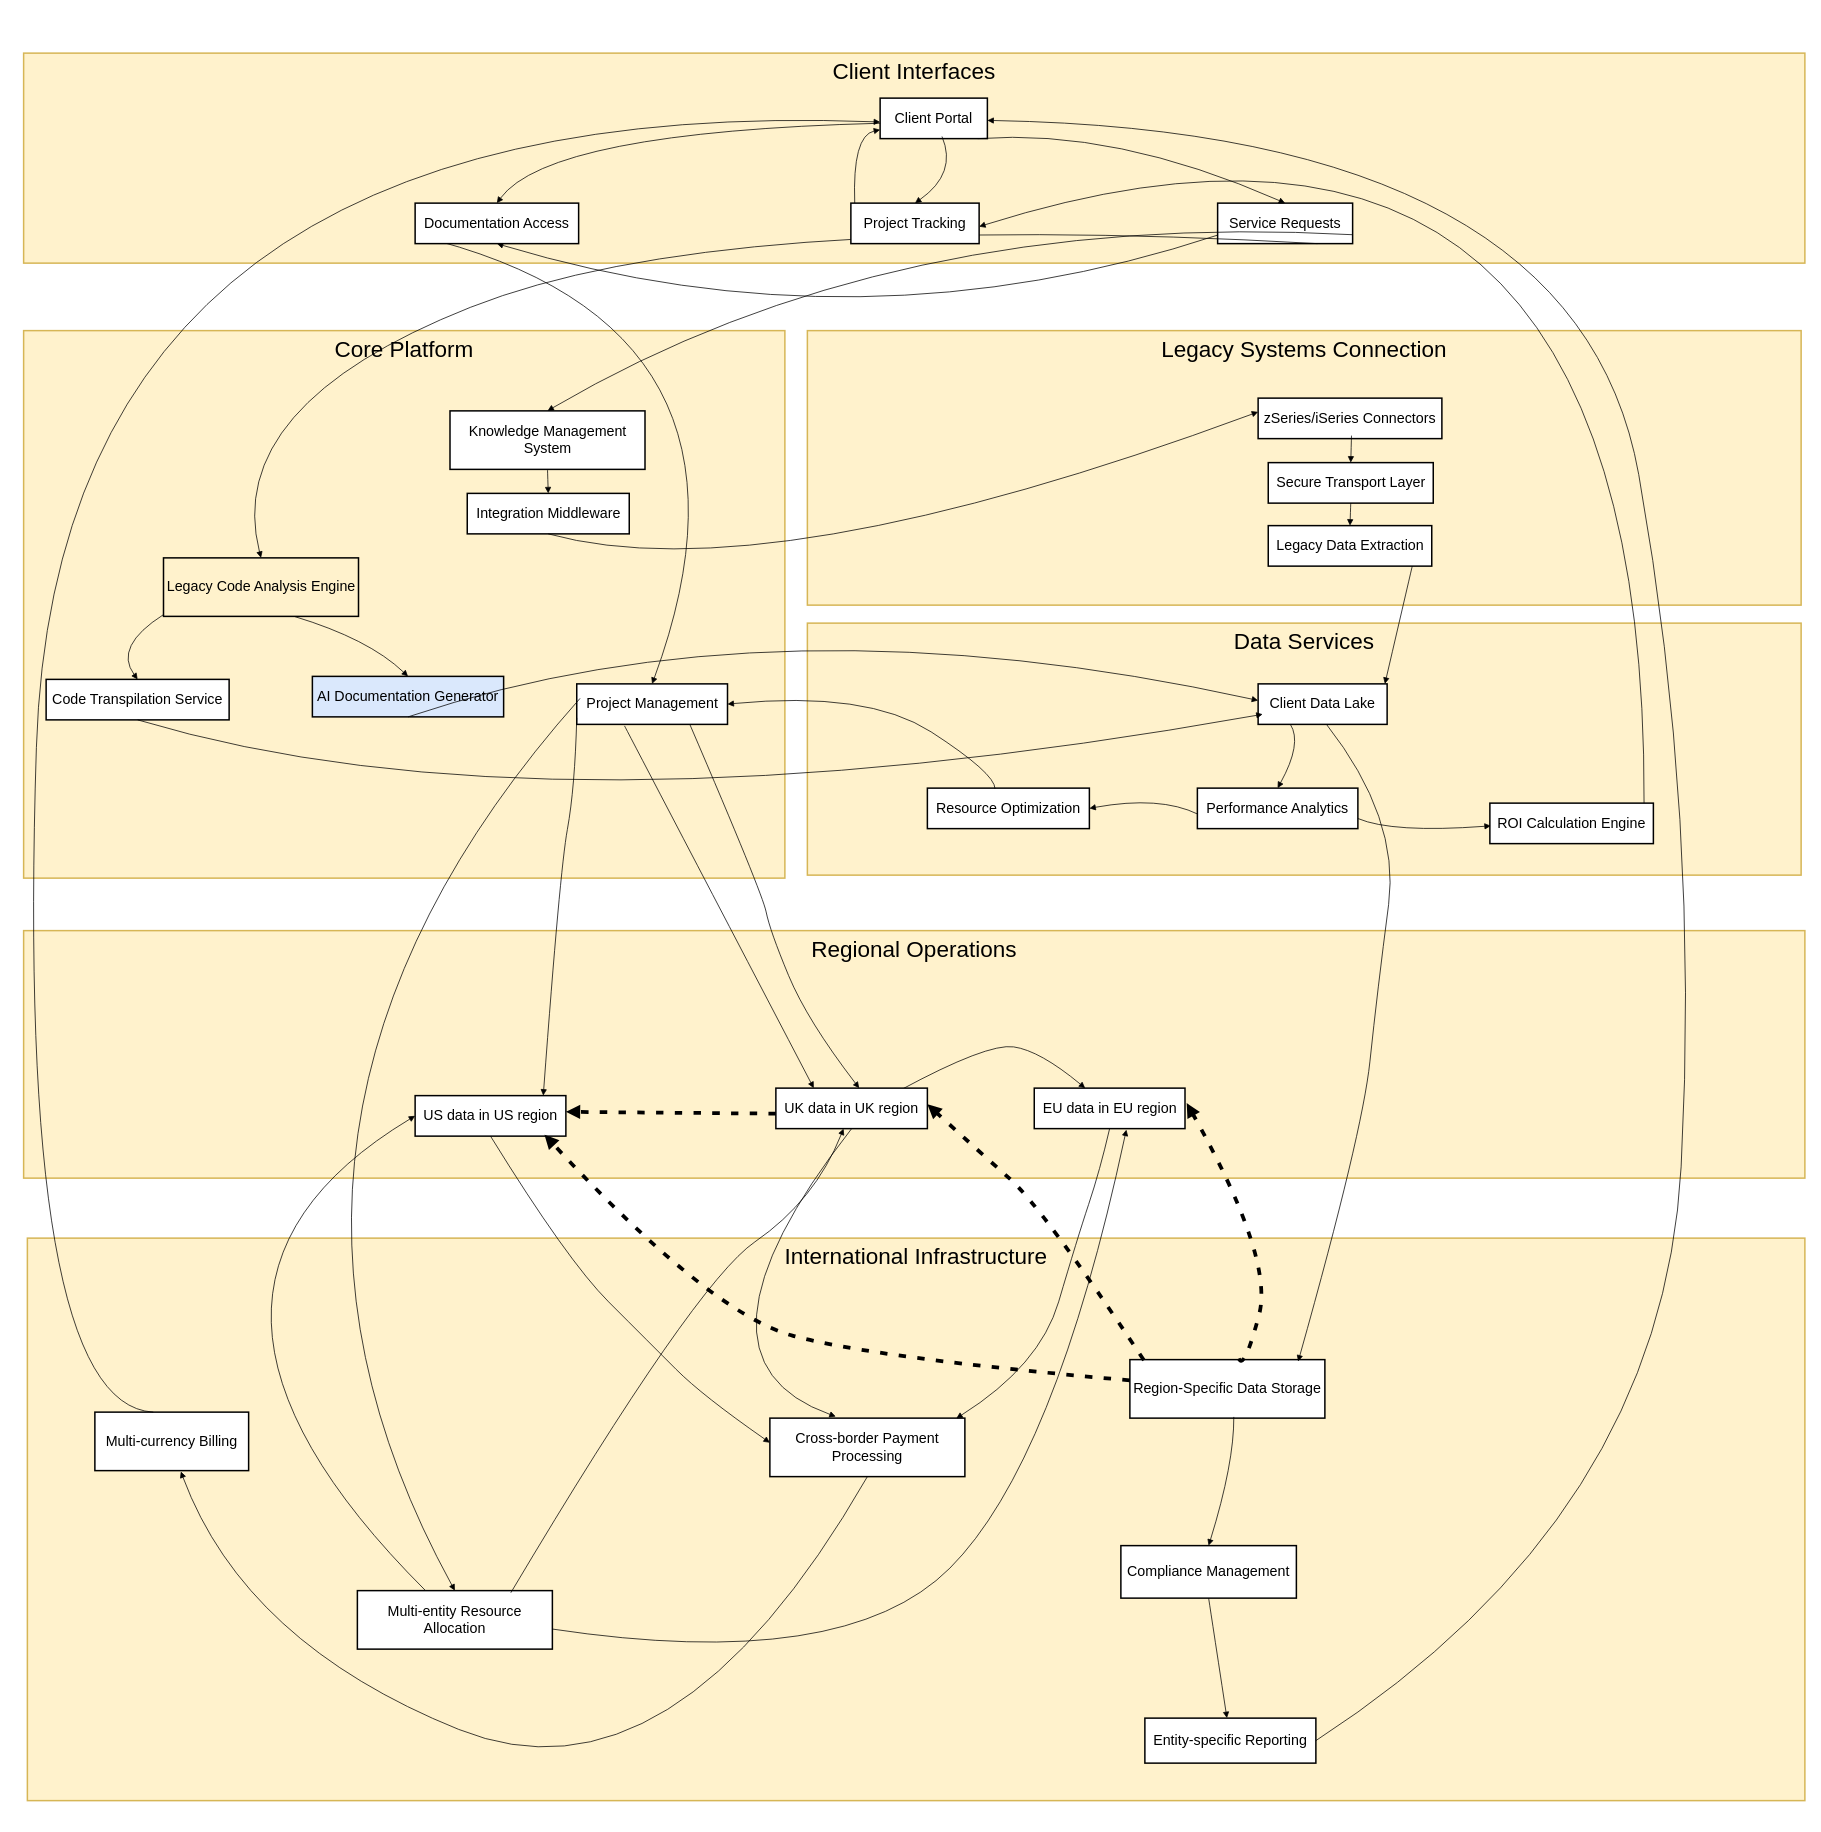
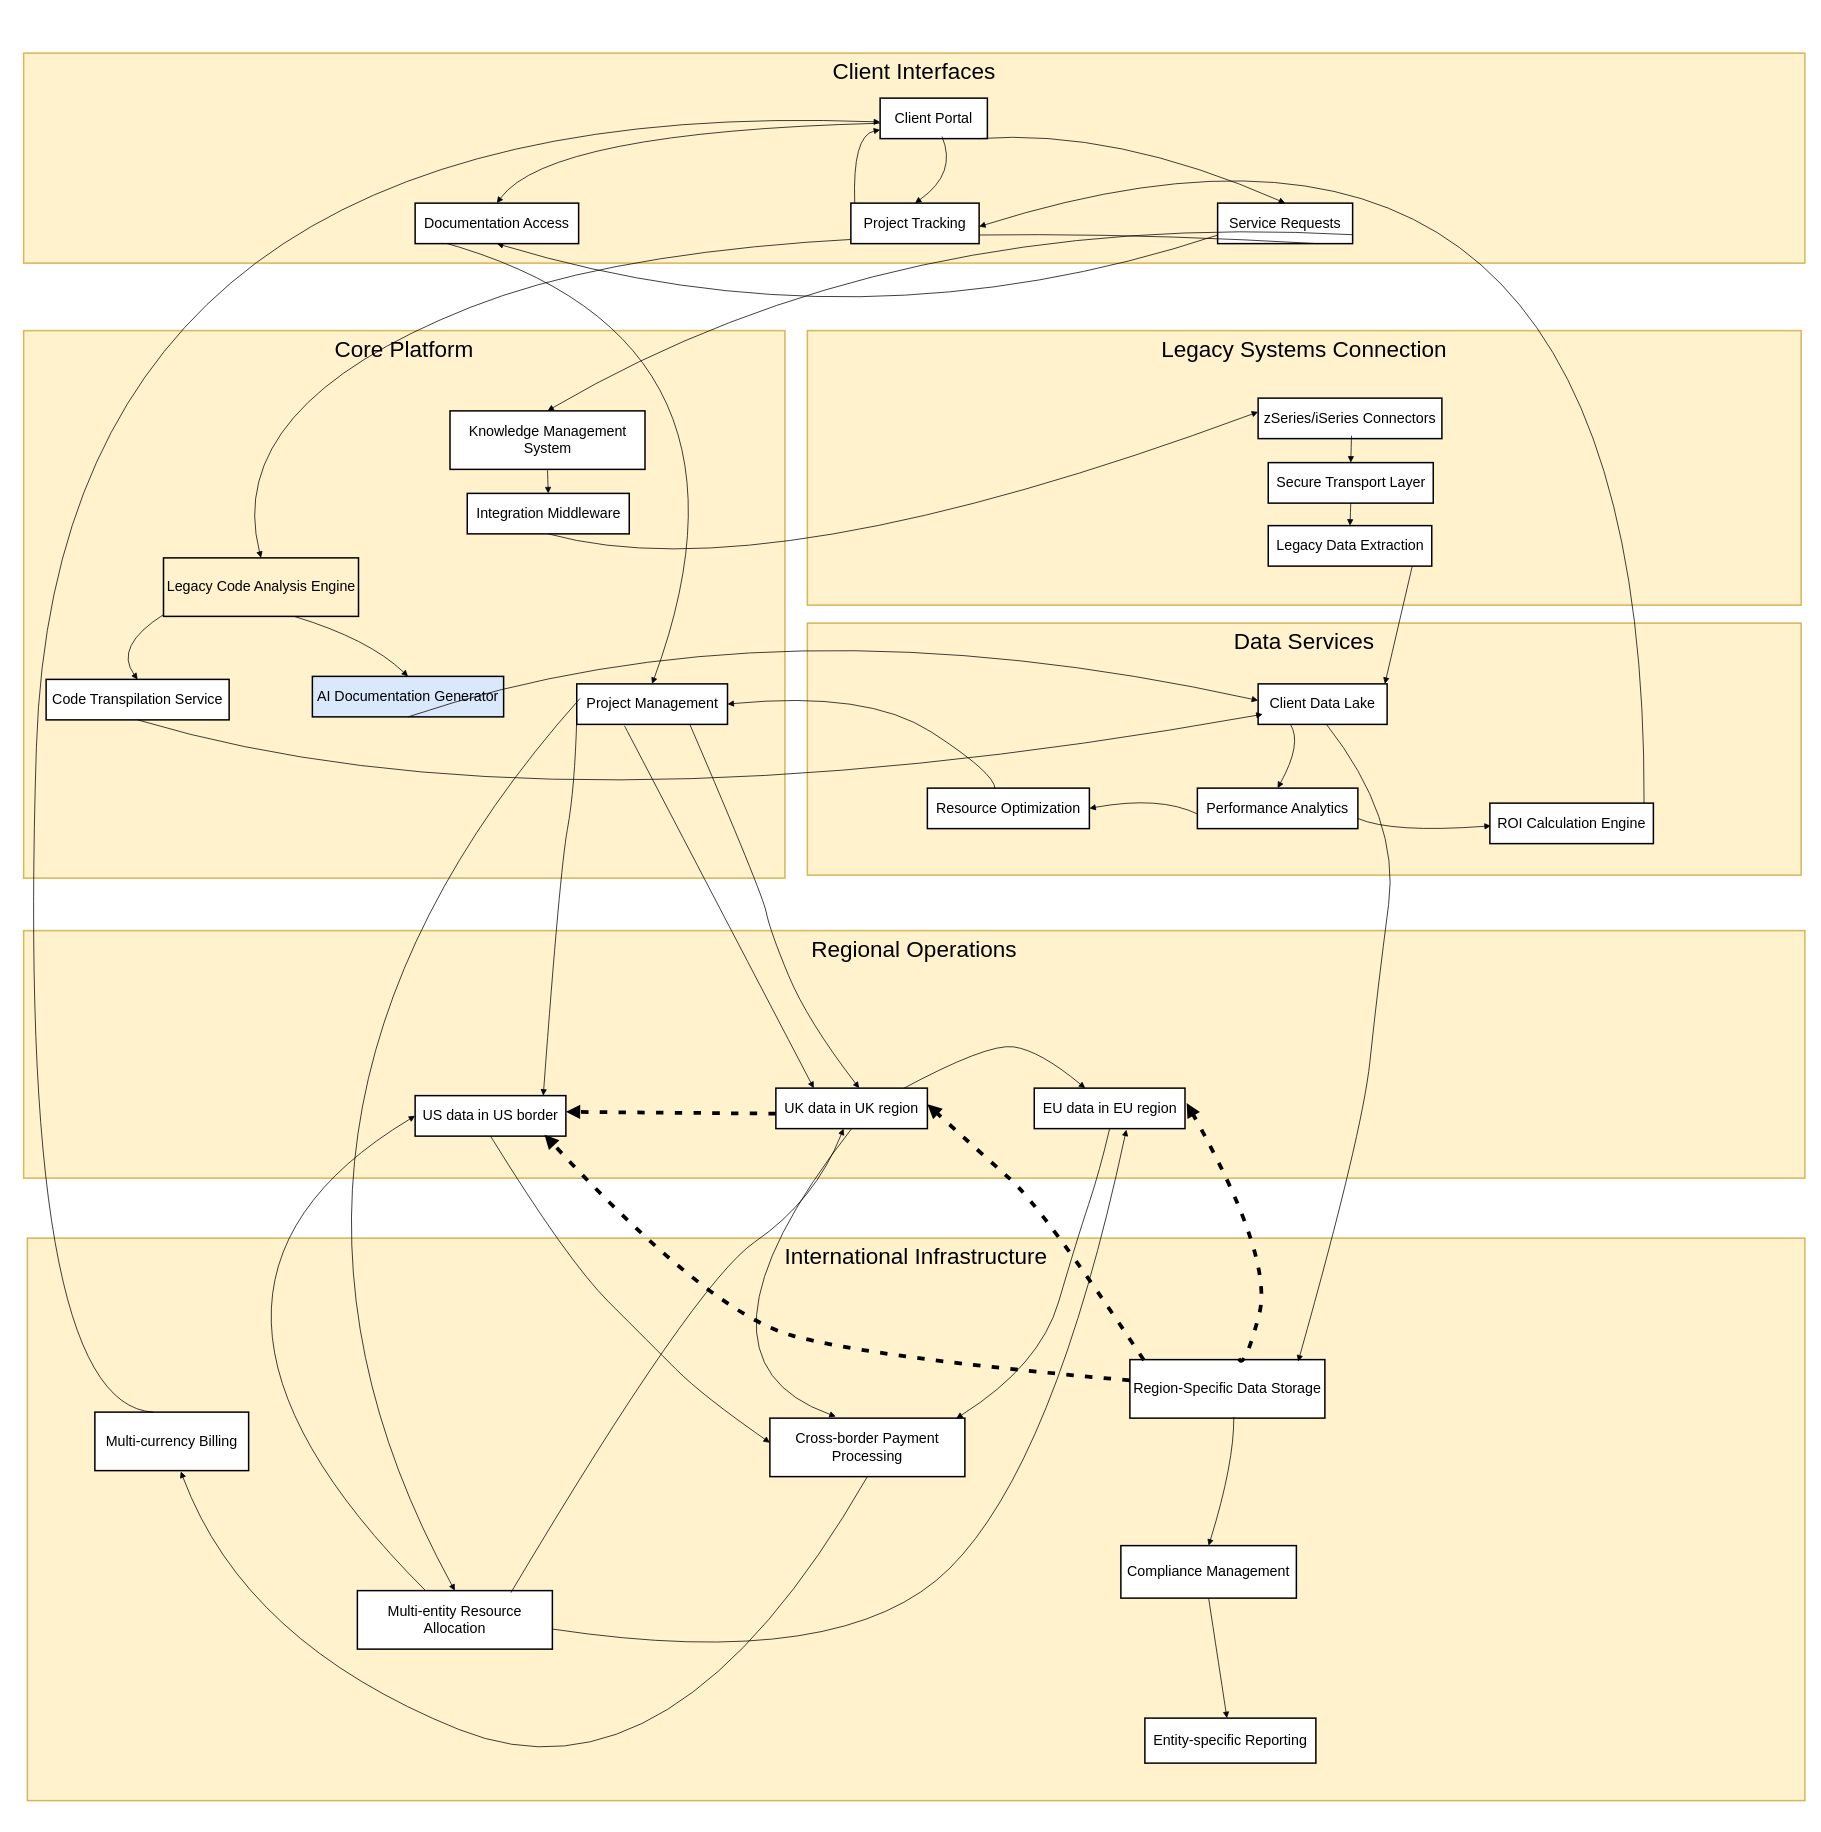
(1569, 318) -> none
(491, 1116) -> (491, 1116)
